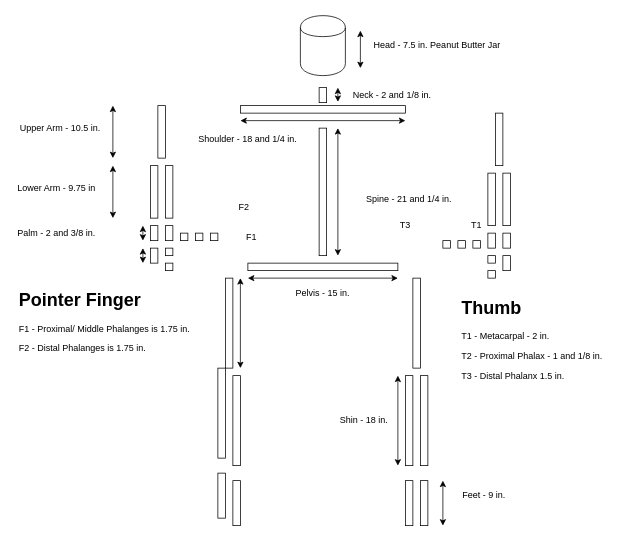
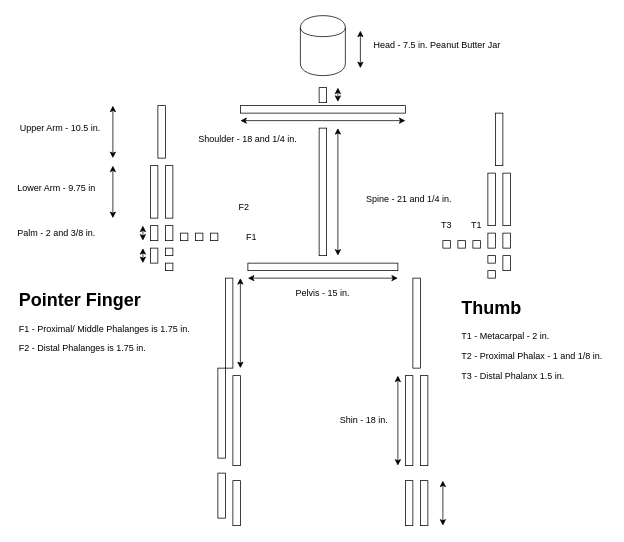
(392, 95) -> none
(405, 225) -> (447, 225)
(484, 495) -> none
